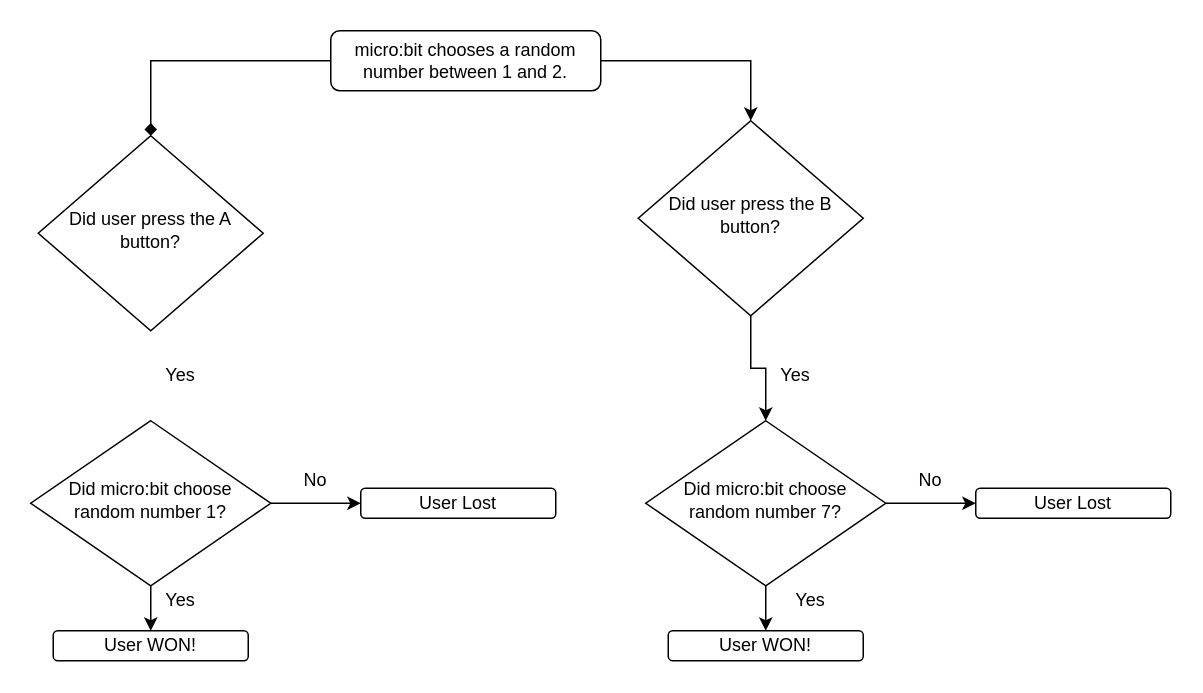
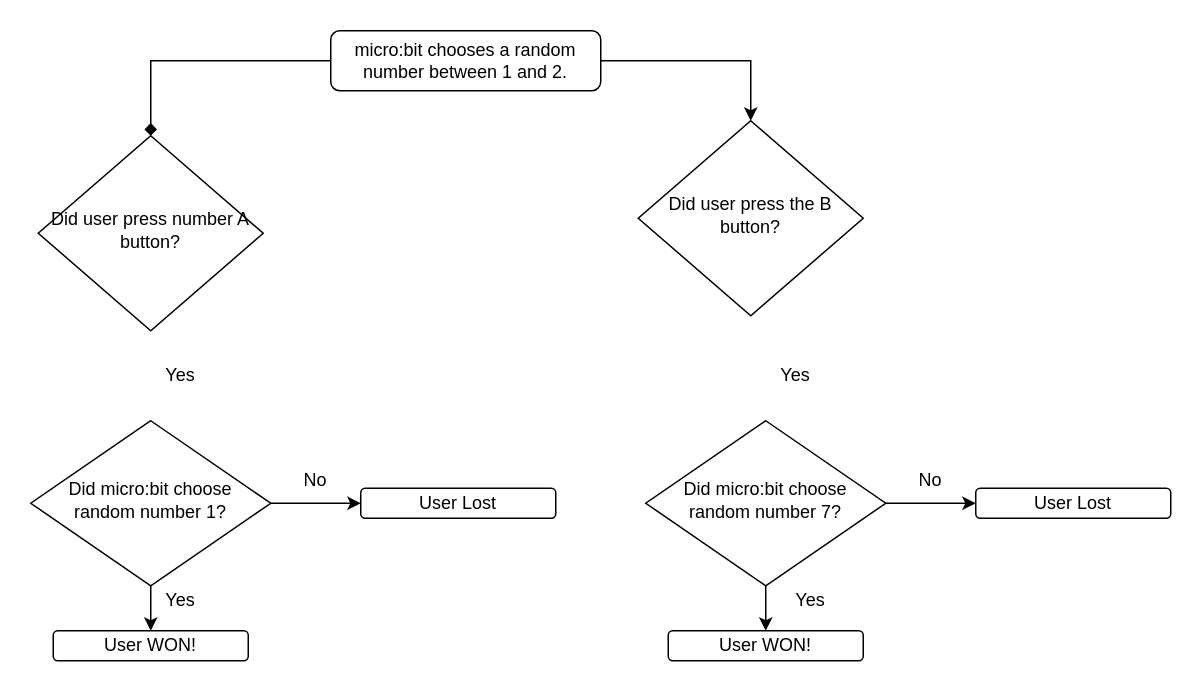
(151, 230) -> (151, 230)
(753, 368) -> none
